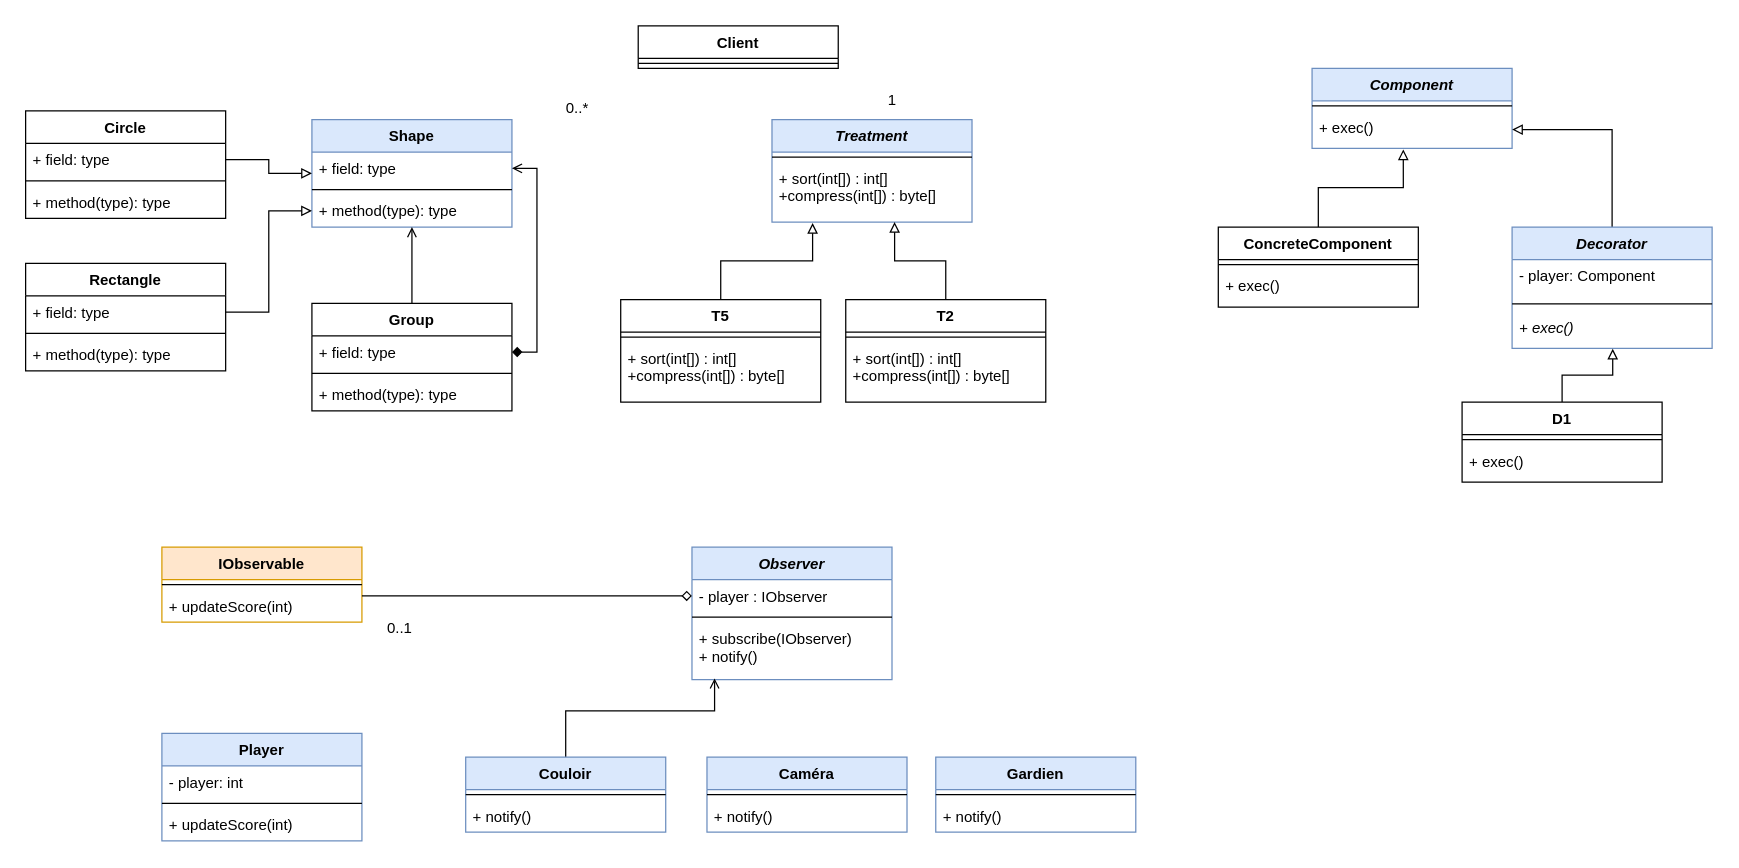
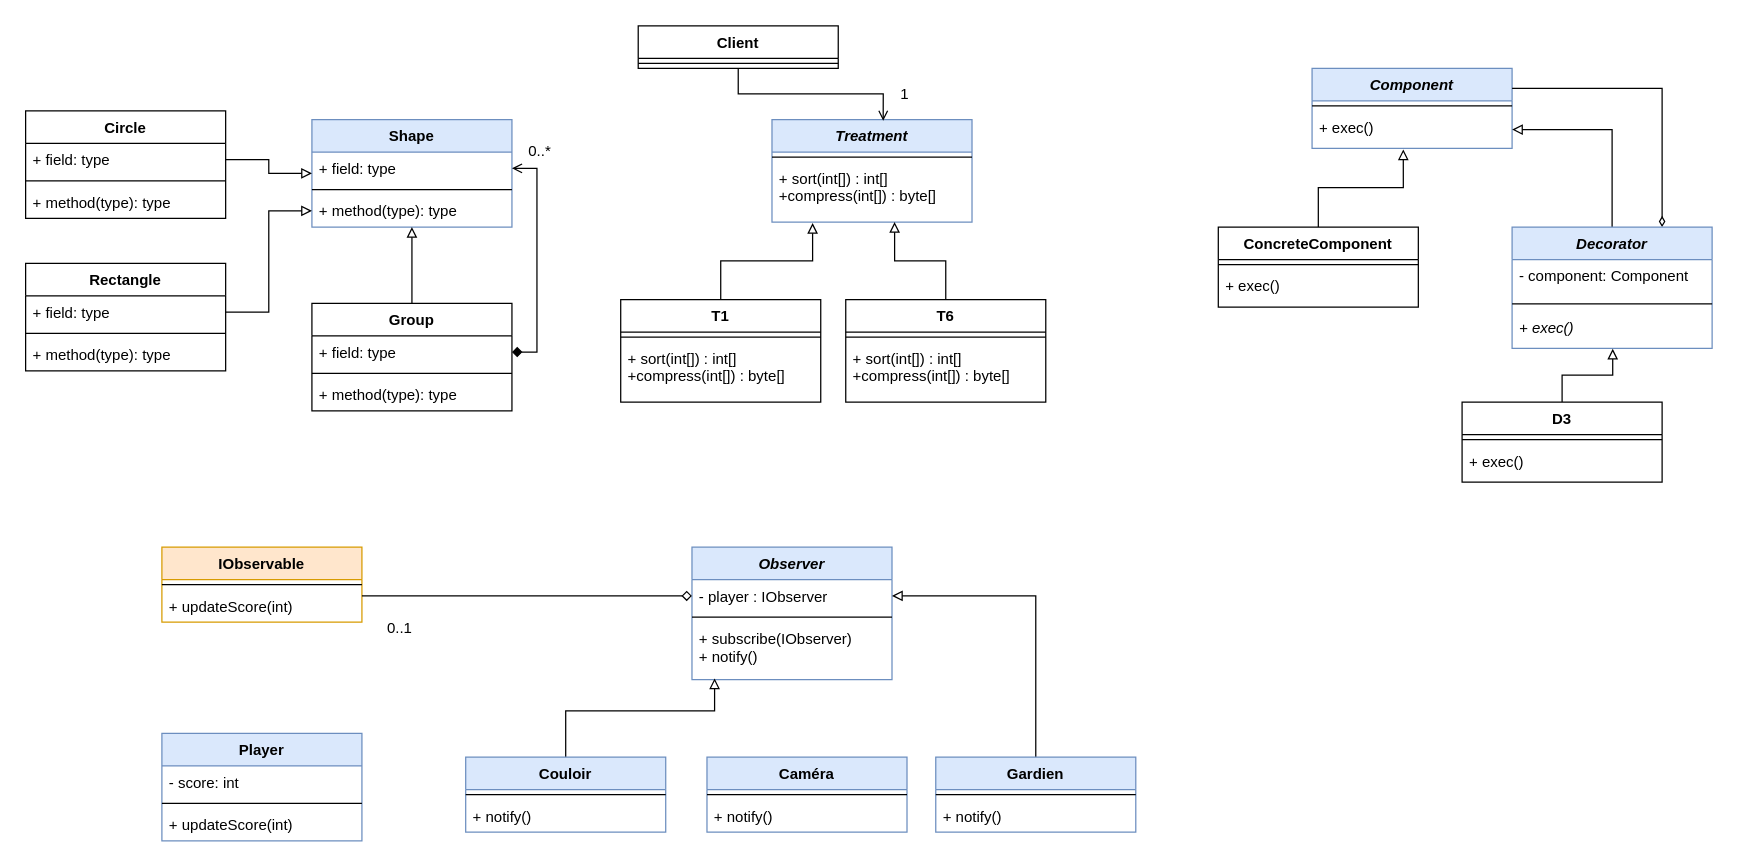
none -> (1651, 88)
none -> (811, 94)
(891, 101) -> (904, 94)
(577, 108) -> (539, 152)
(412, 235) -> (412, 238)
(1591, 276) -> (1605, 276)
(720, 316) -> (720, 316)
(945, 316) -> (945, 316)
(1561, 419) -> (1561, 419)
none -> (1036, 610)
(714, 686) -> (714, 689)
(214, 783) -> (211, 783)
